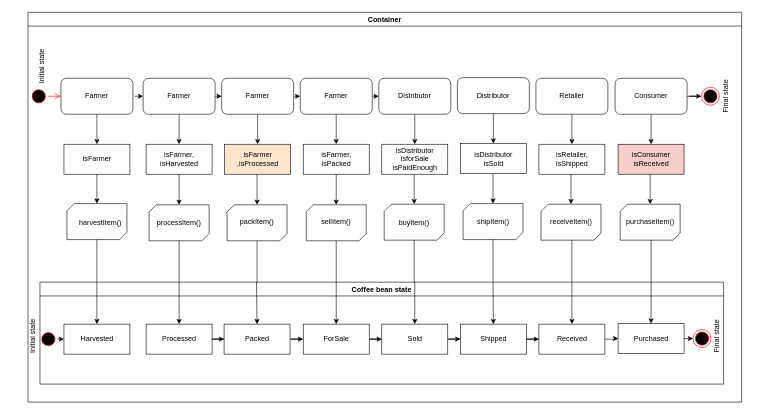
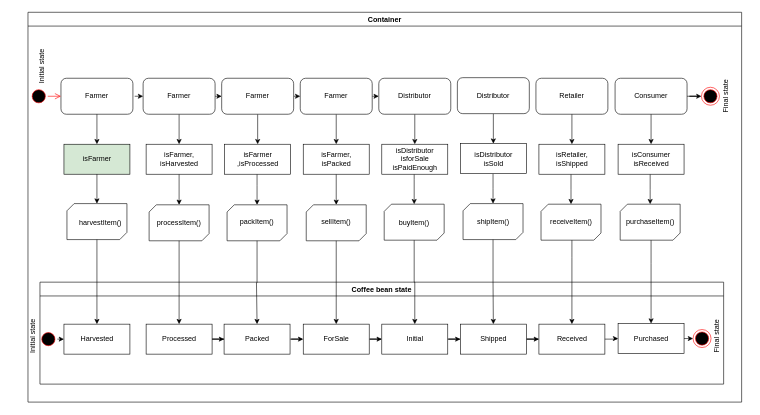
(97, 159) -> (97, 159)
(258, 159) -> (258, 159)
(651, 159) -> (651, 159)
(415, 339) -> (415, 339)
